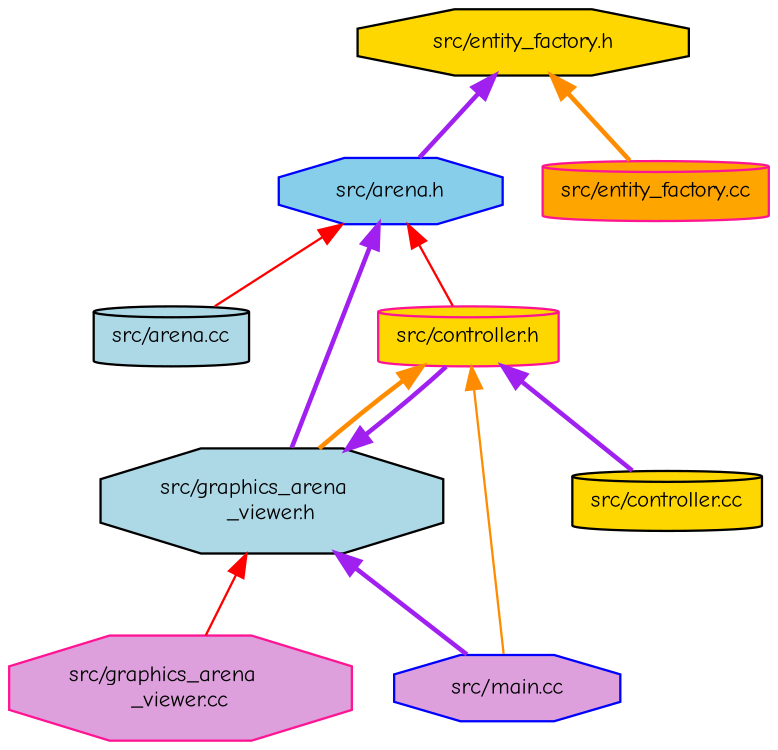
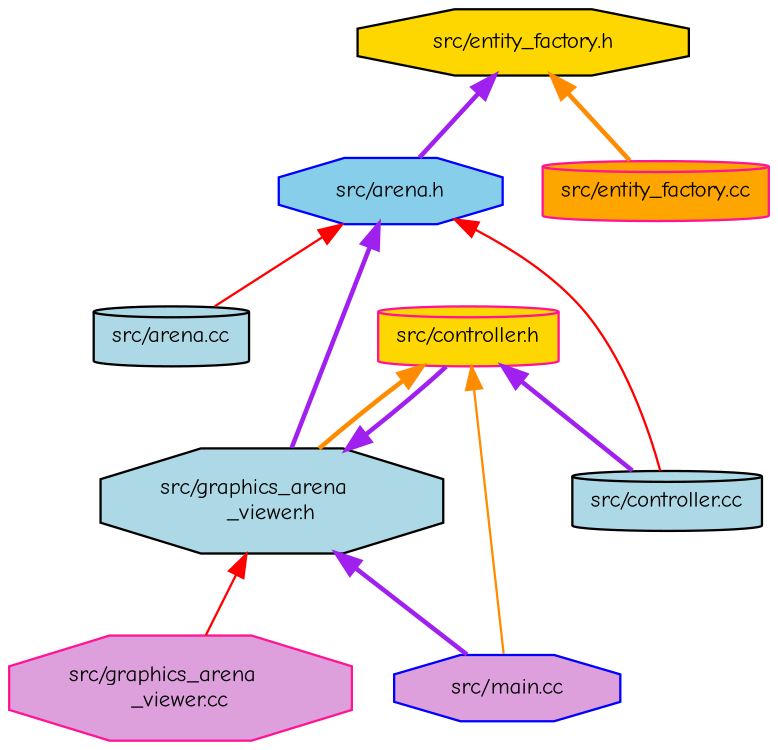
(436, 275) -> (597, 327)
(667, 501) -> (667, 501)
